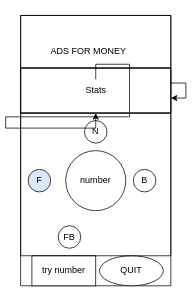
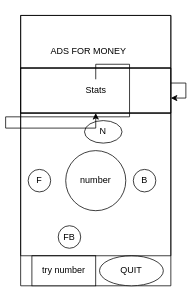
(96, 132) -> (103, 132)
(39, 180) -> (39, 180)
